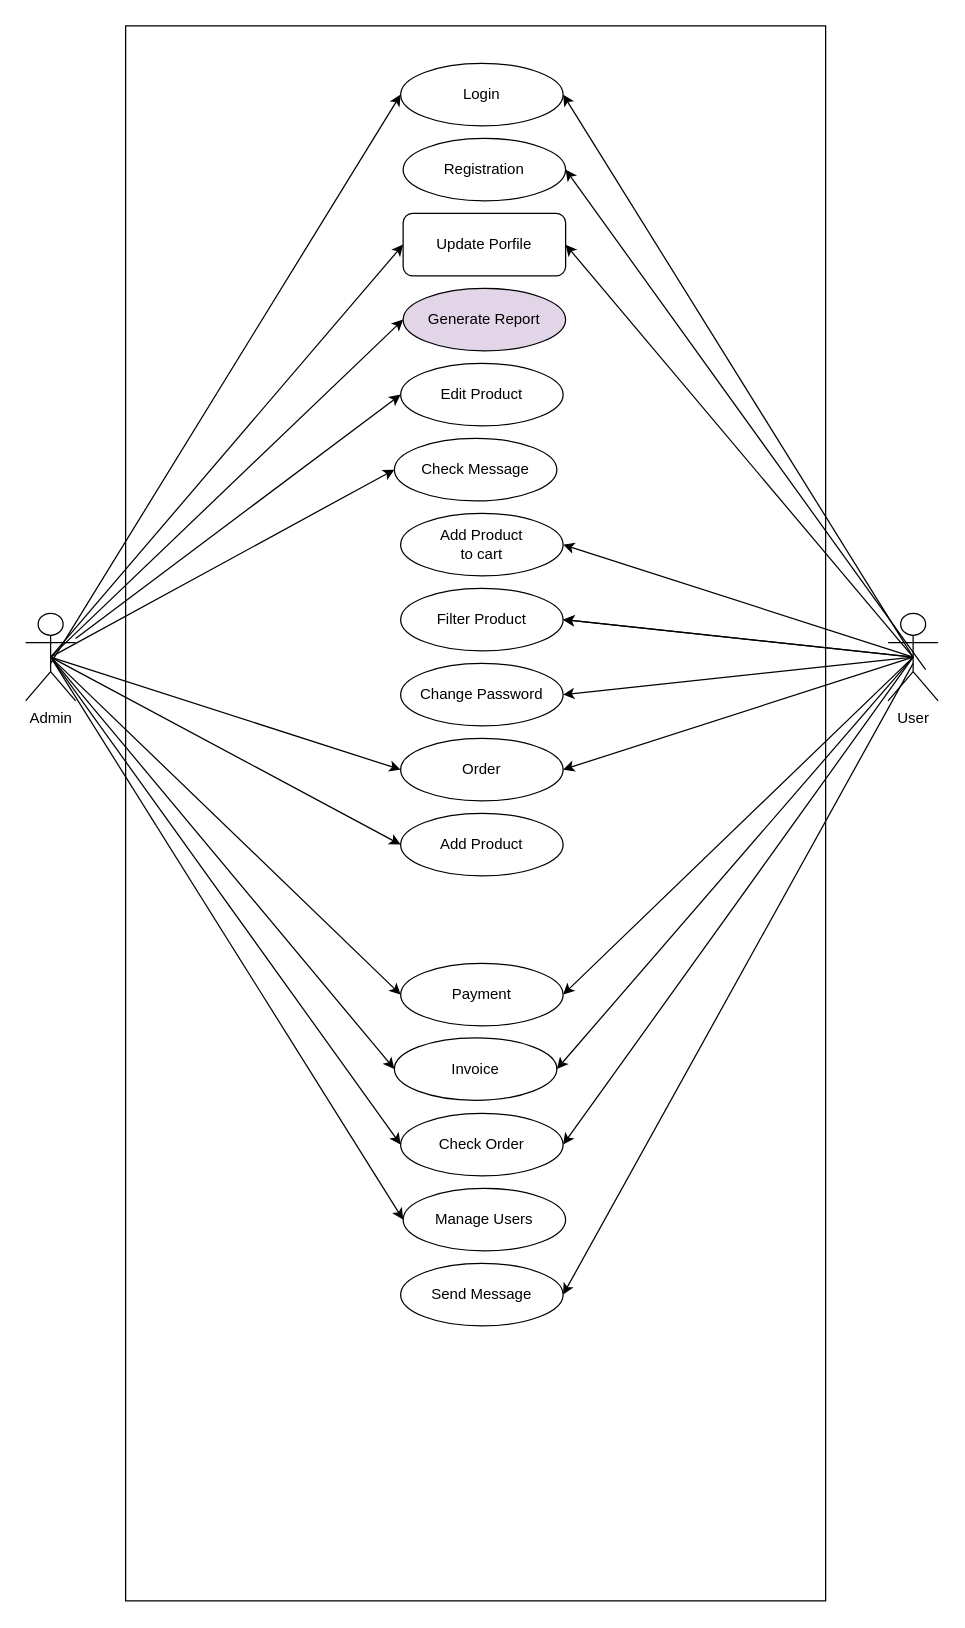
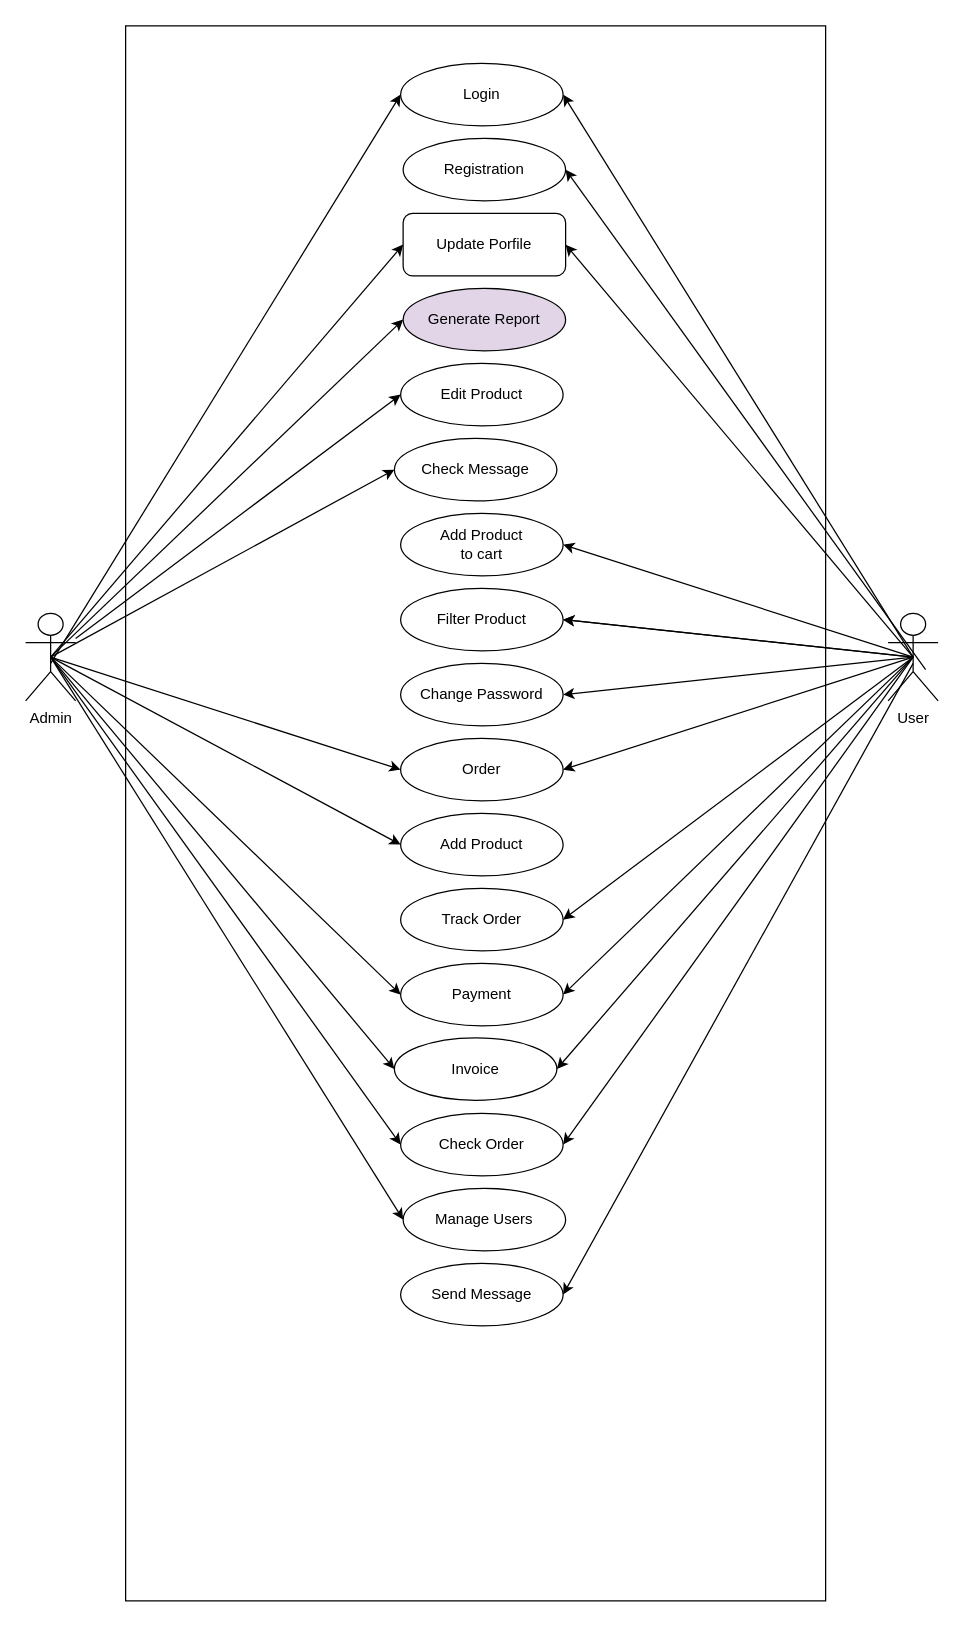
none -> (735, 790)
none -> (482, 919)
